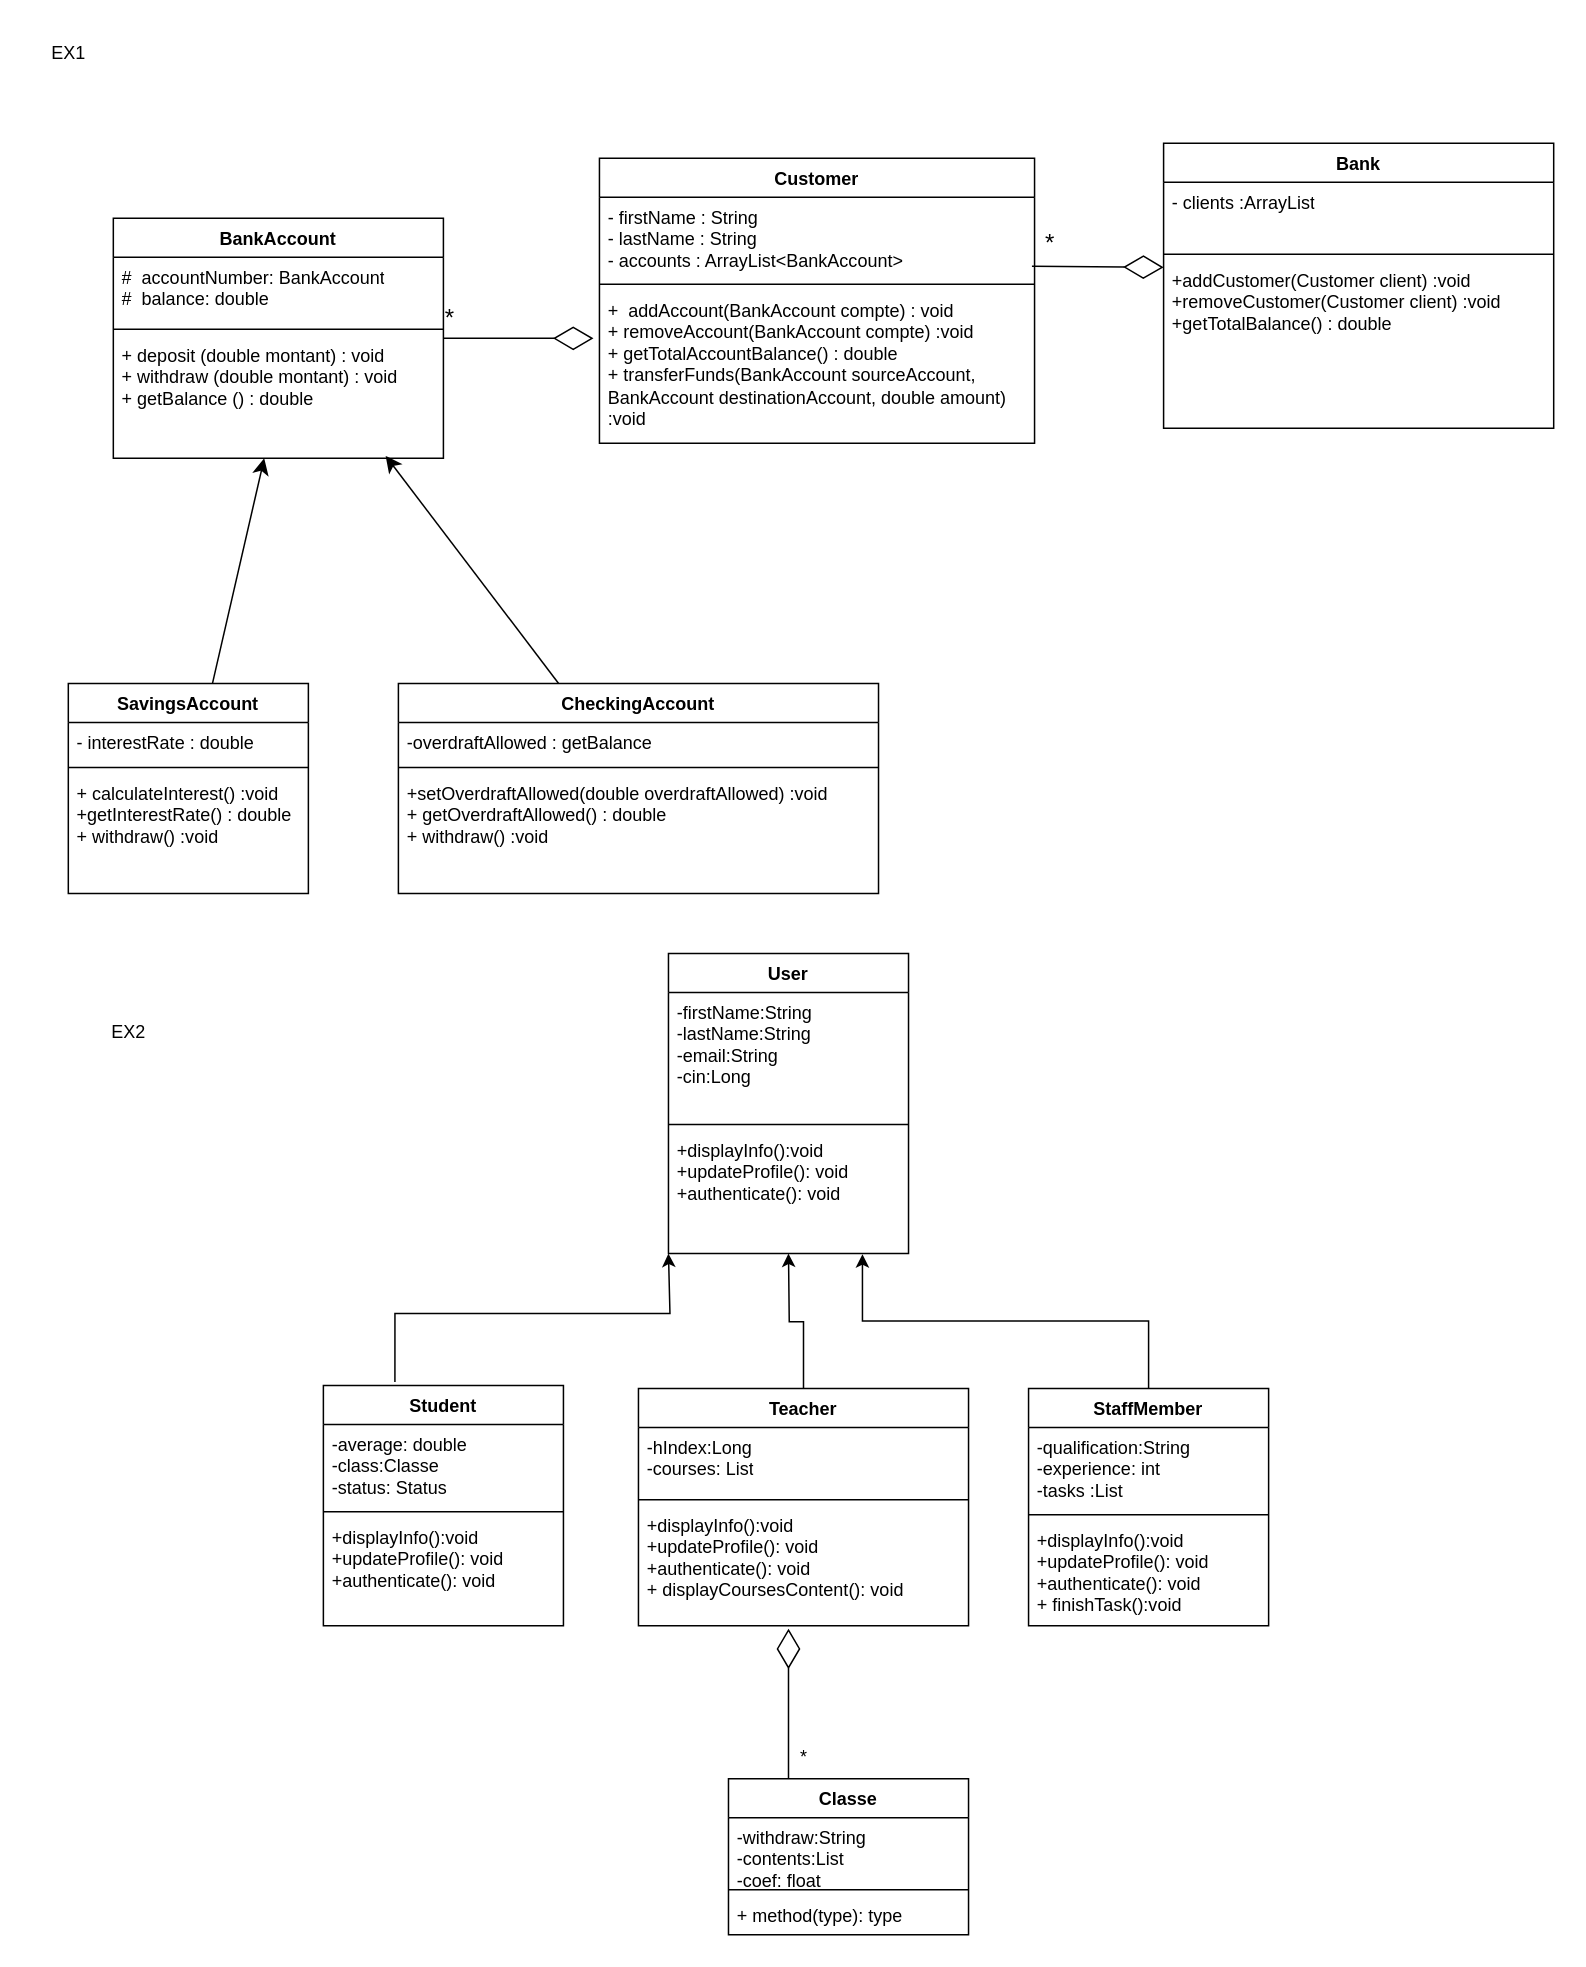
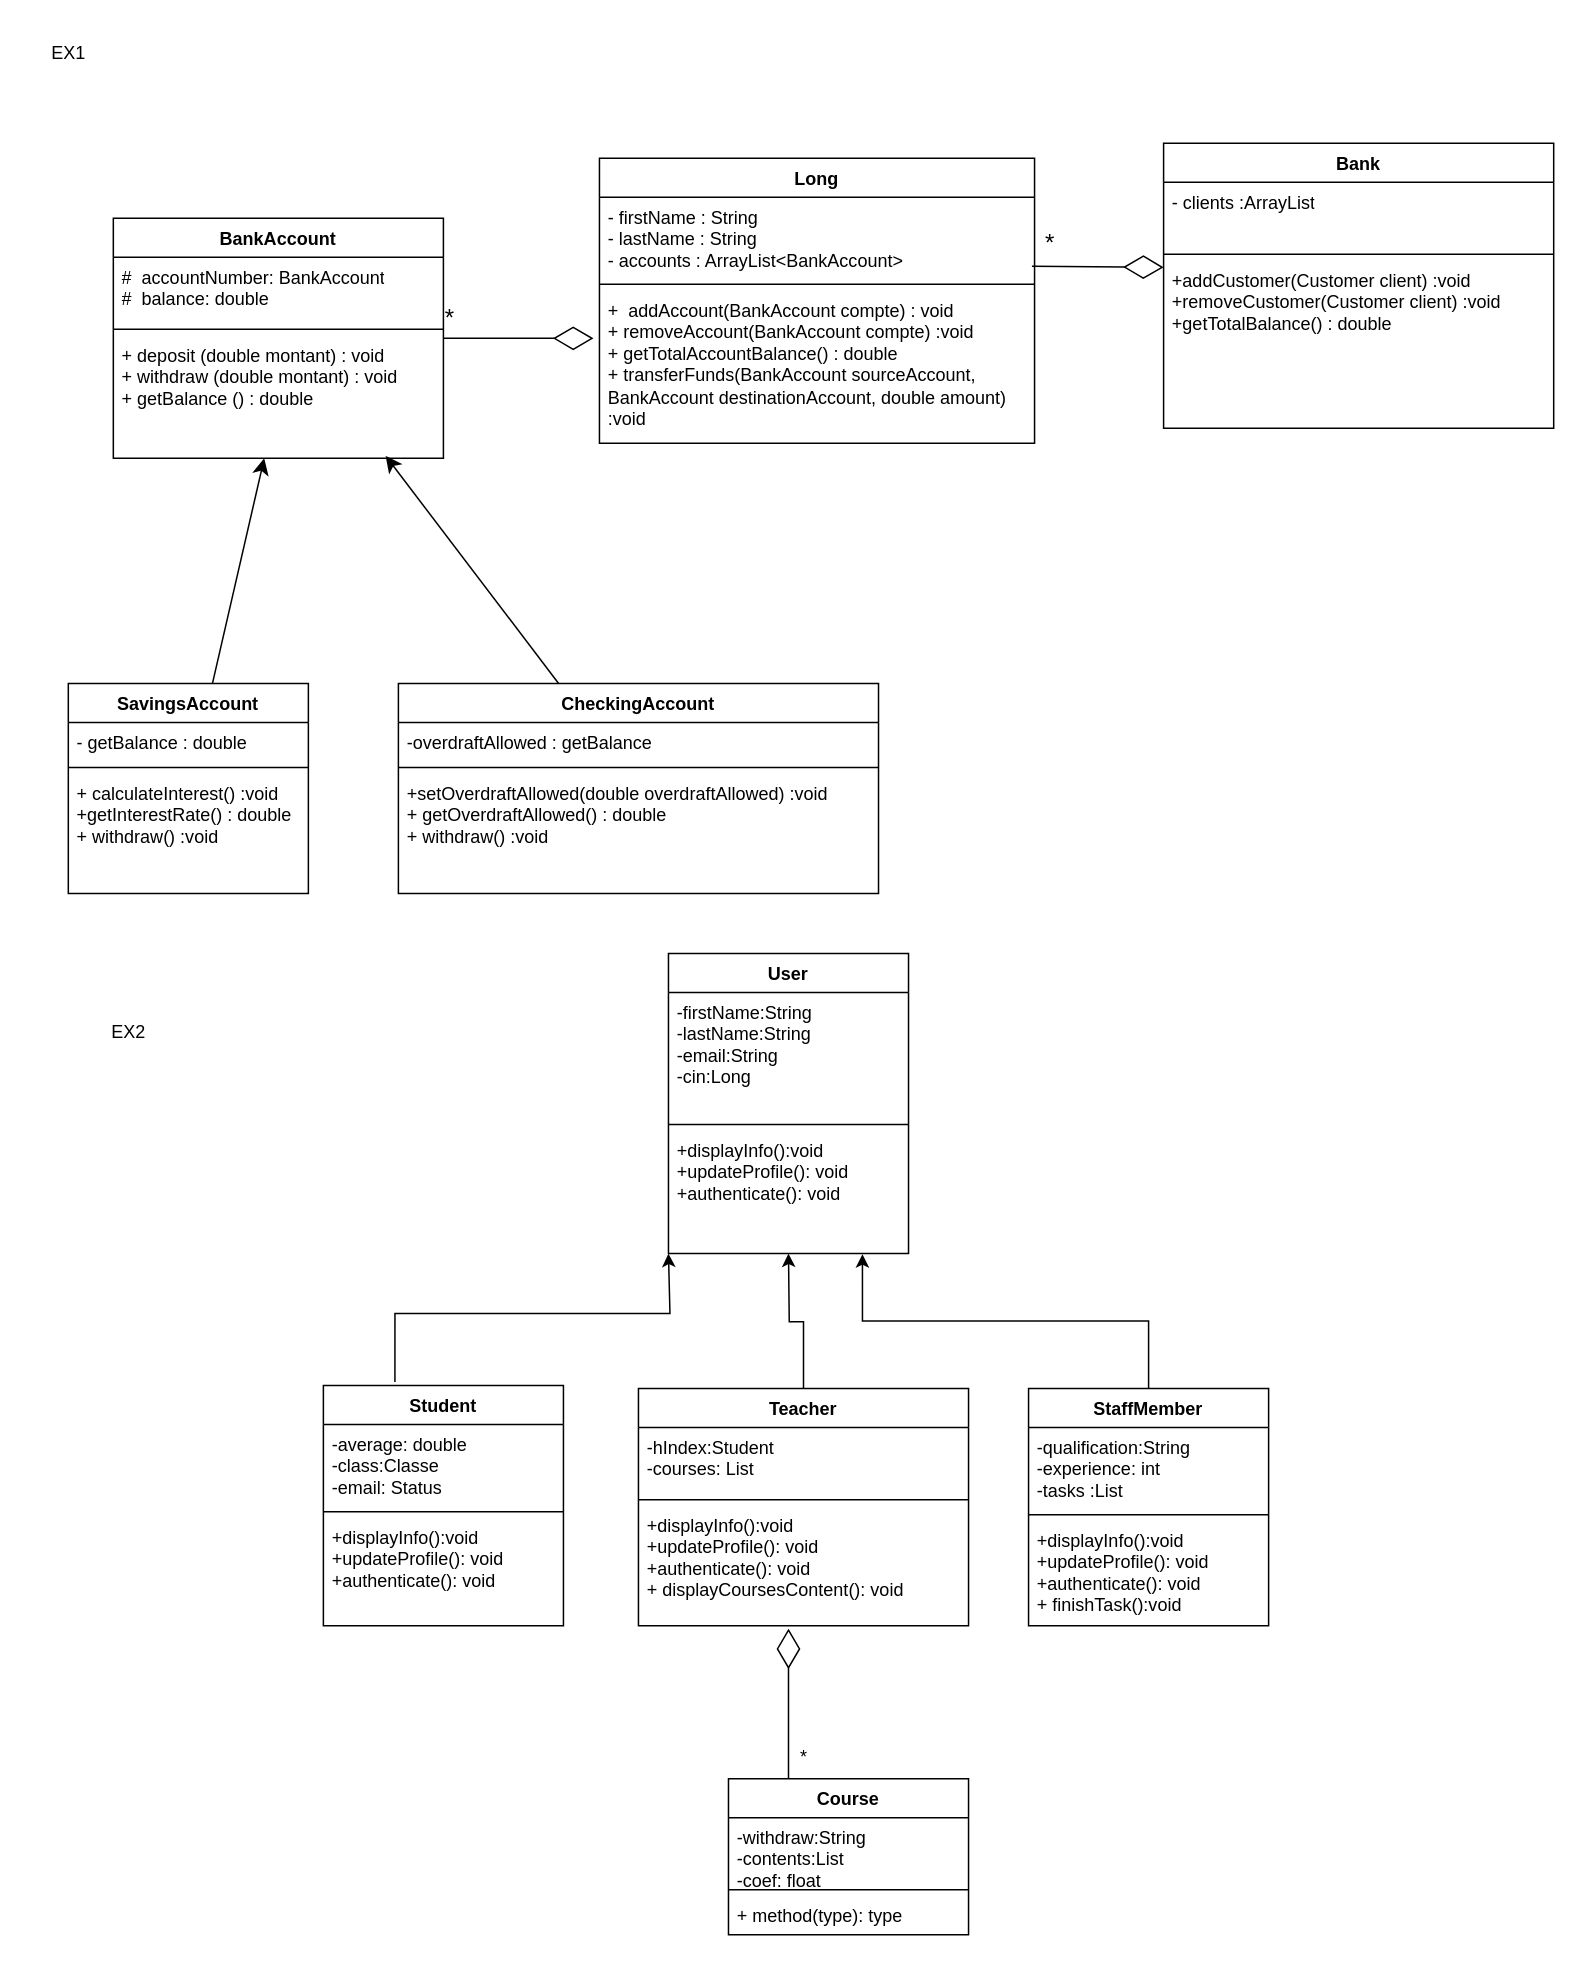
(817, 180) -> (817, 180)
(179, 744) -> (169, 744)
(711, 1459) -> (721, 1459)
(406, 1467) -> (406, 1467)
(848, 1800) -> (848, 1800)
